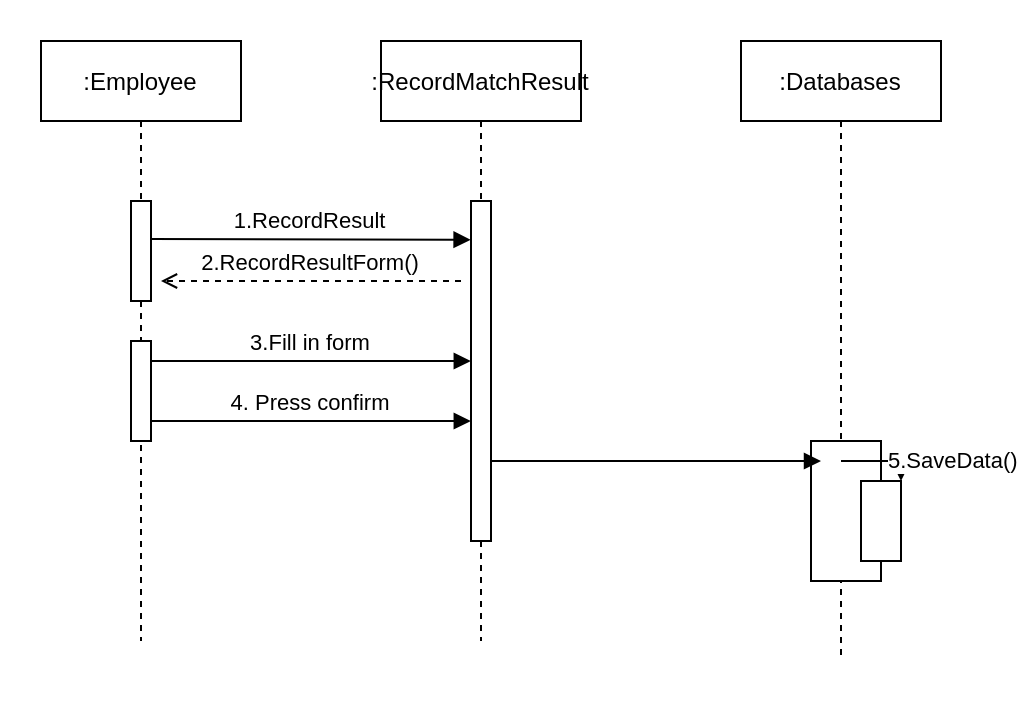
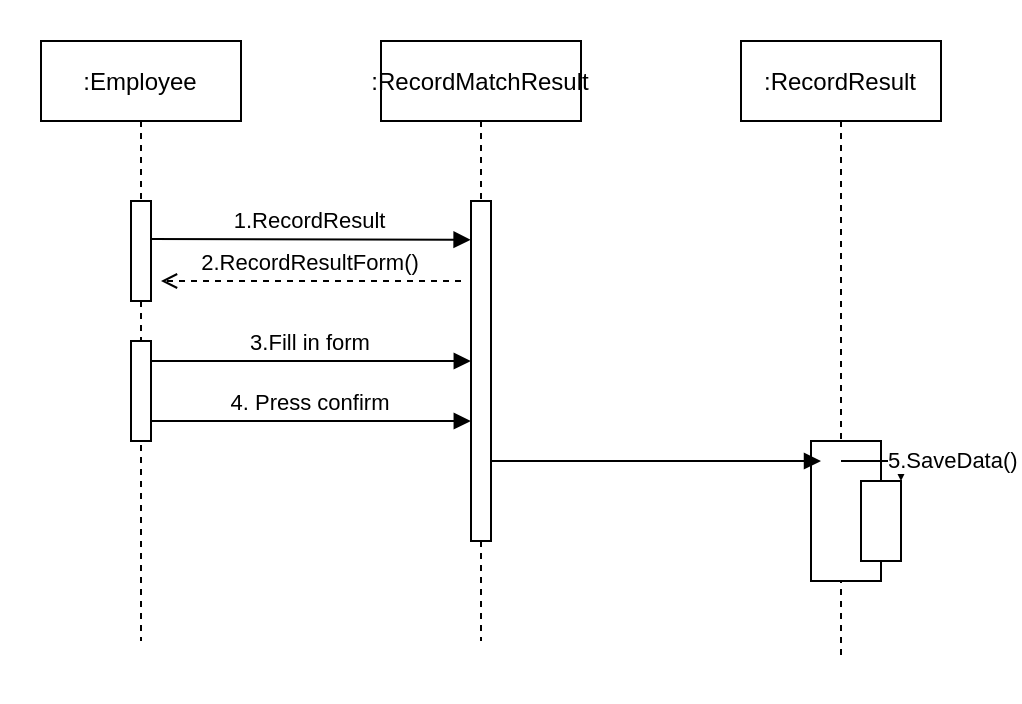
(840, 82) -> (840, 82)
